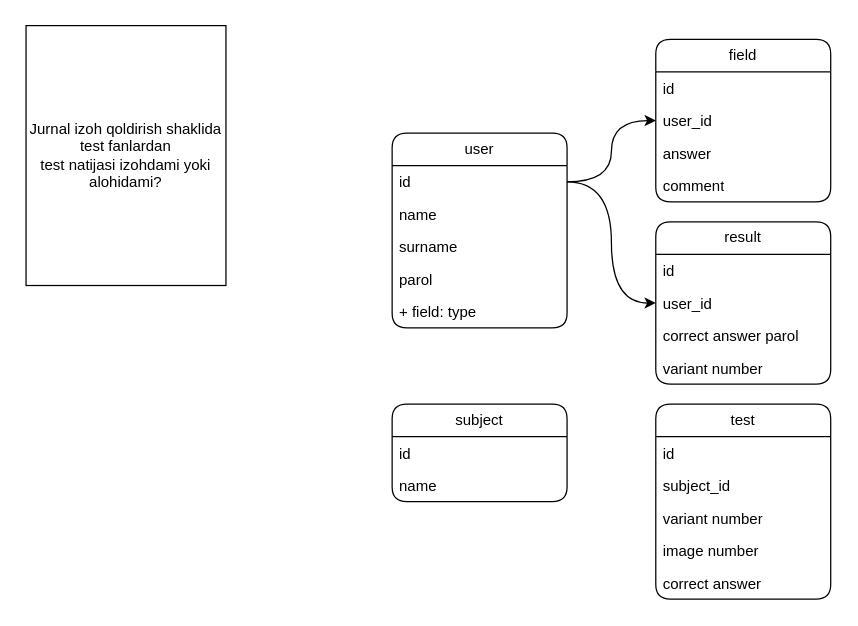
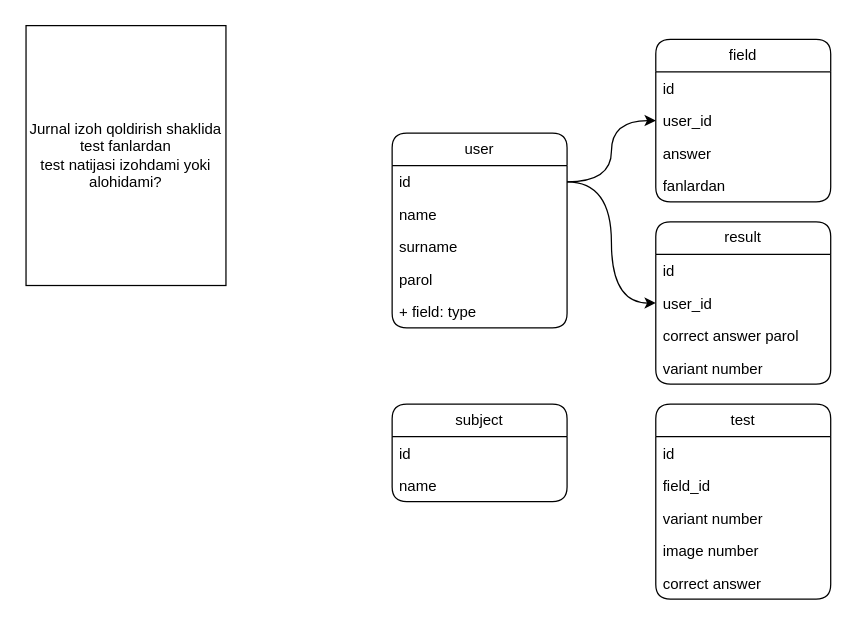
(693, 187) -> (699, 187)
(703, 487) -> (691, 487)
